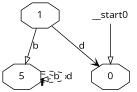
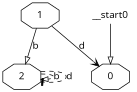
(22, 77) -> (22, 77)
